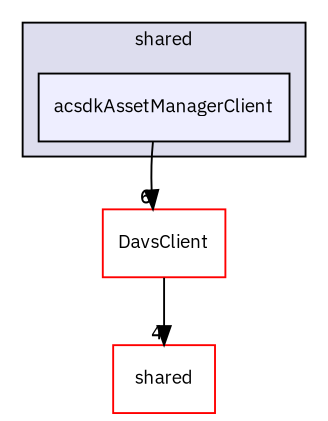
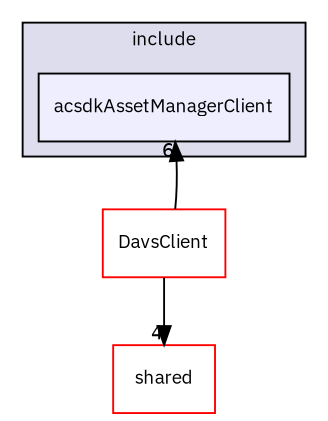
(164, 41) -> (164, 41)
(151, 169) -> (177, 185)
